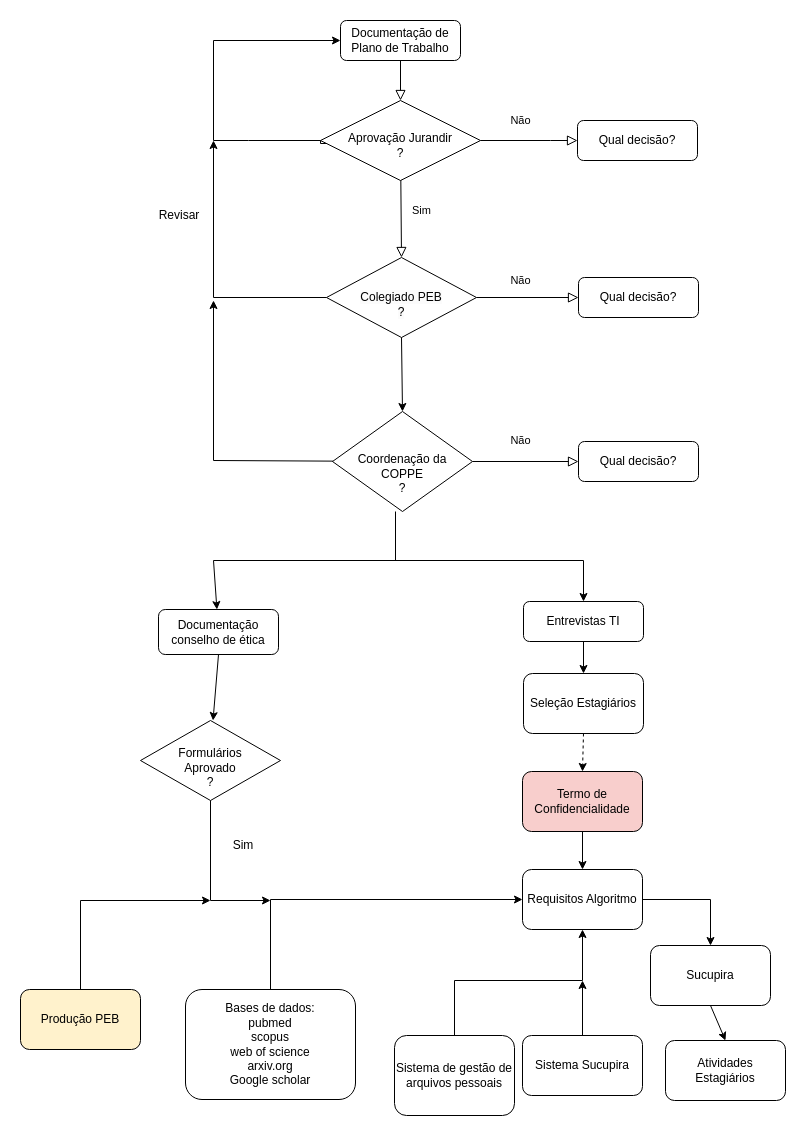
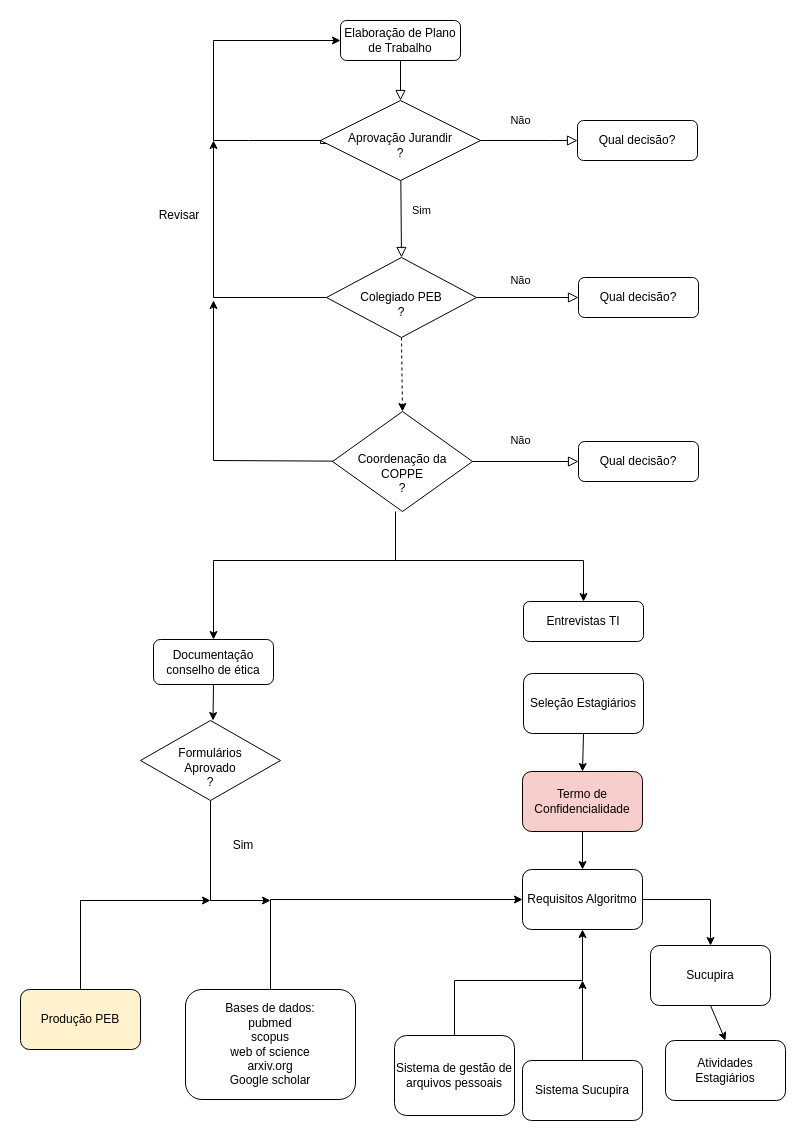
(401, 41) -> (401, 41)
(402, 371) -> (402, 371)
(219, 632) -> (214, 662)
(584, 654) -> none
(583, 749) -> (583, 749)
(583, 1066) -> (583, 1091)
